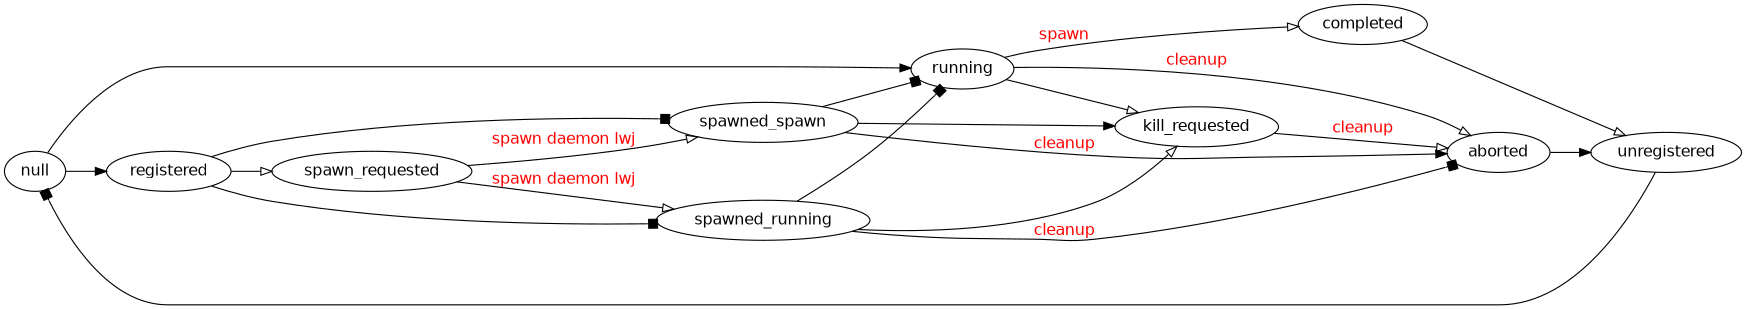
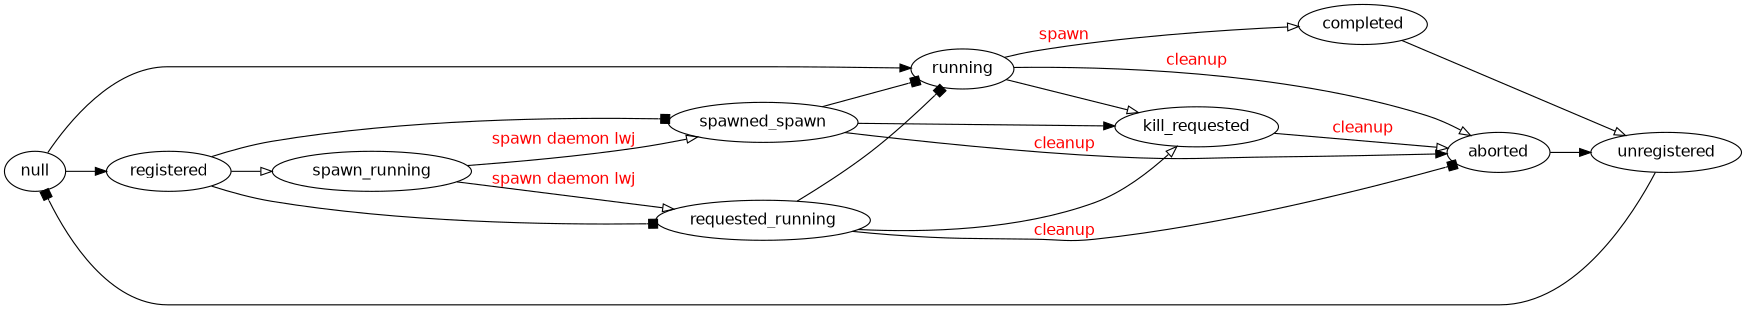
(372, 171) -> (372, 171)
(763, 220) -> (763, 220)
